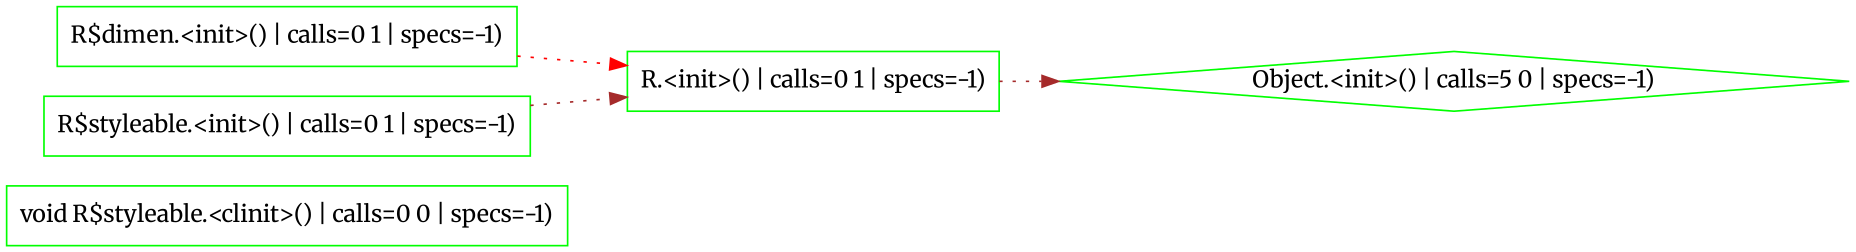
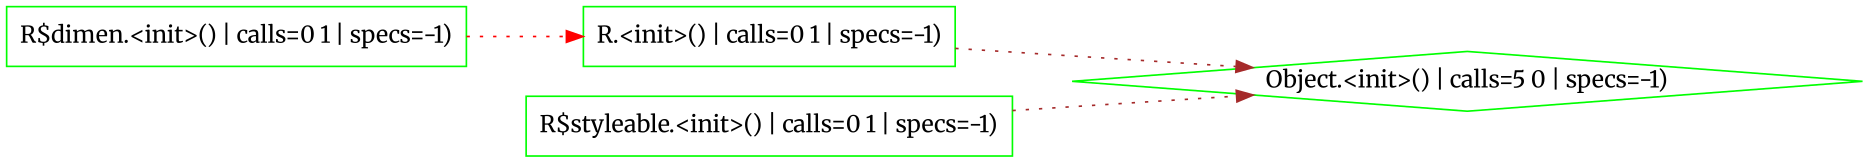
(570, 102) -> (1124, 103)
(287, 216) -> none
